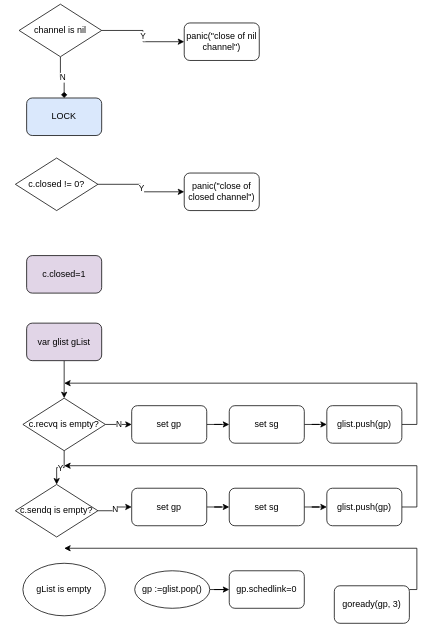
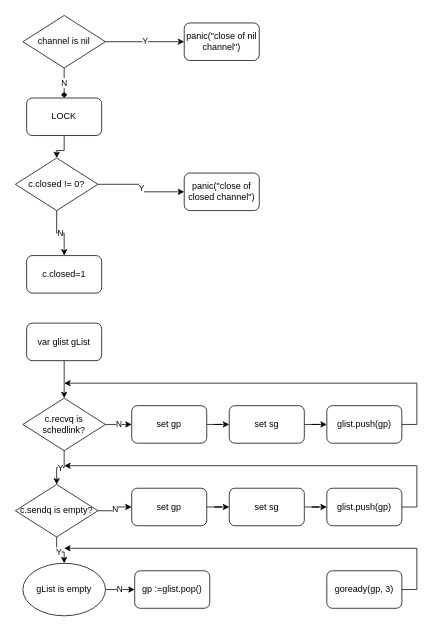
(60, 30) -> (64, 42)
(64, 117) -> (64, 117)
none -> (61, 150)
none -> (57, 227)
(64, 274) -> (64, 274)
(64, 342) -> (64, 342)
(64, 424) -> (64, 424)
none -> (57, 551)
none -> (118, 589)
(172, 589) -> (172, 589)
(223, 589) -> none
(267, 589) -> none
(372, 604) -> (364, 589)
